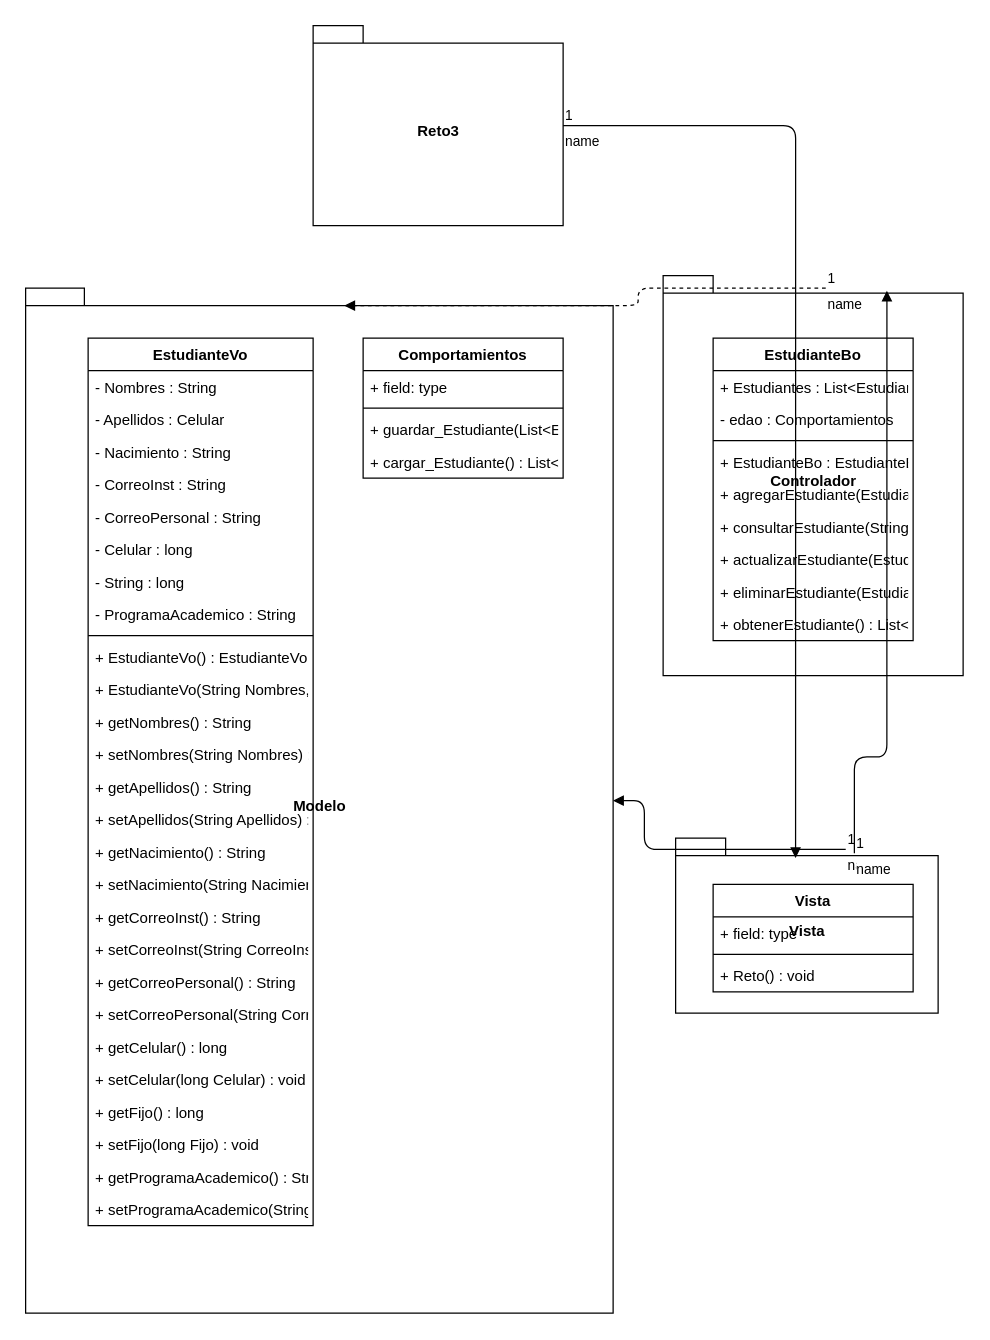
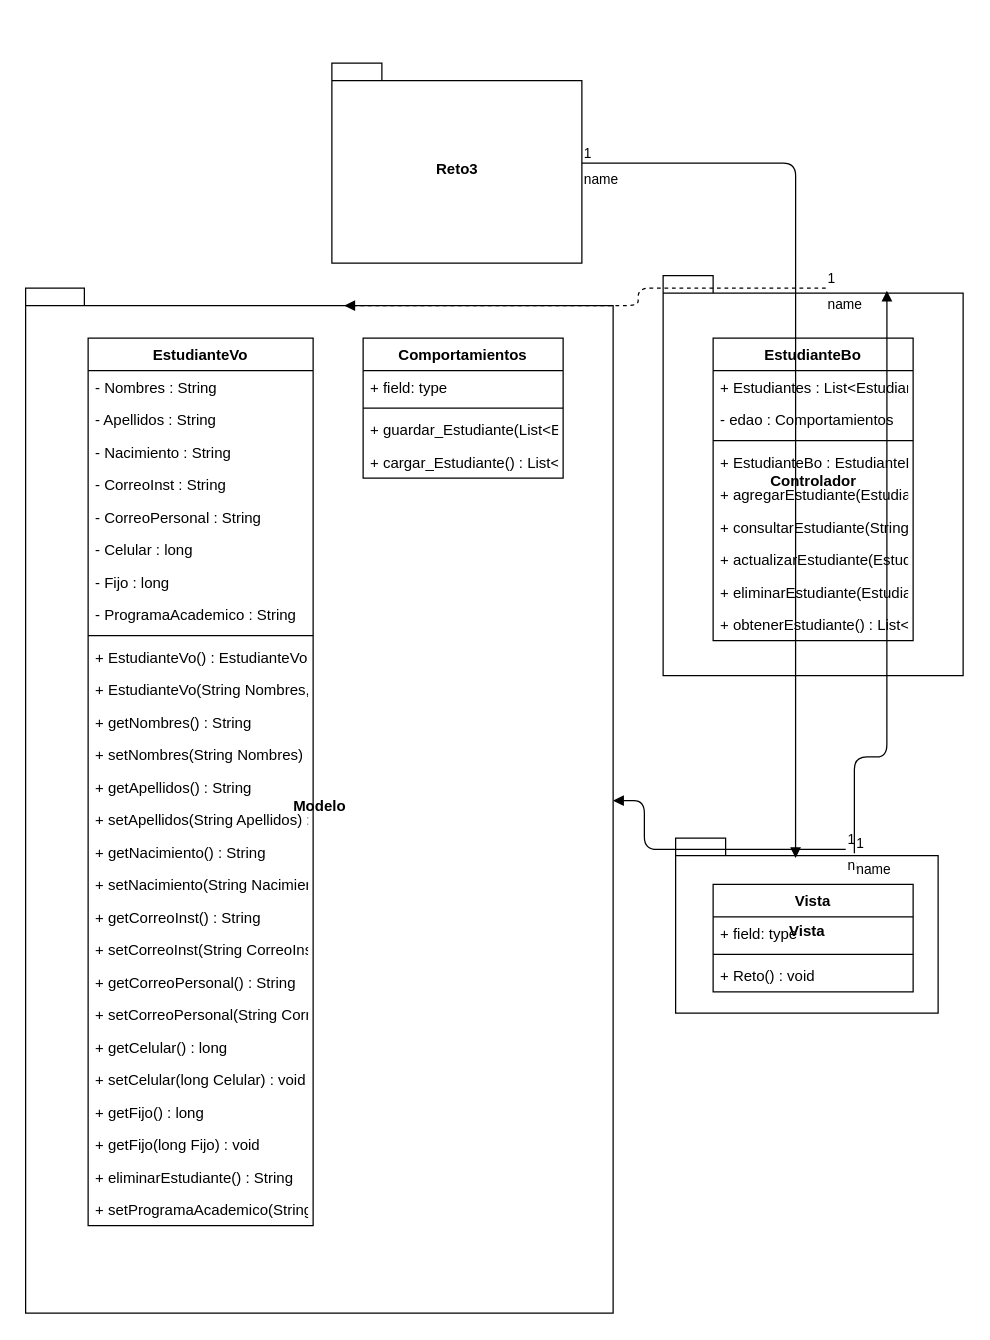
(438, 126) -> (457, 163)
(166, 420) -> (163, 420)
(146, 583) -> (138, 583)
(191, 1145) -> (191, 1145)
(222, 1178) -> (208, 1178)
